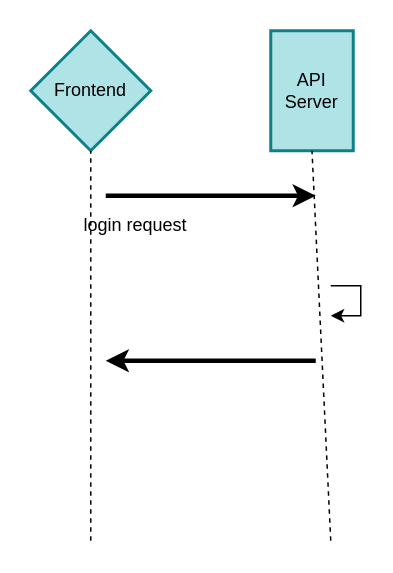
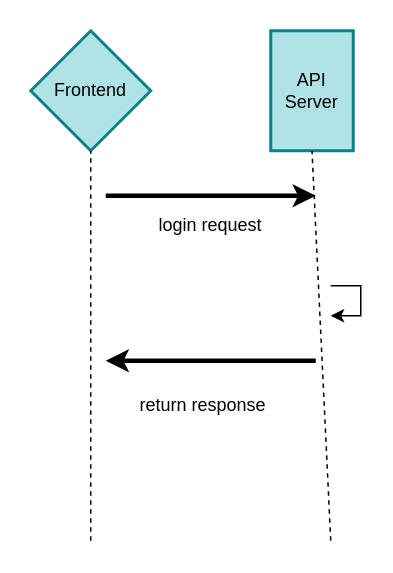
(136, 226) -> (211, 226)
none -> (203, 406)
